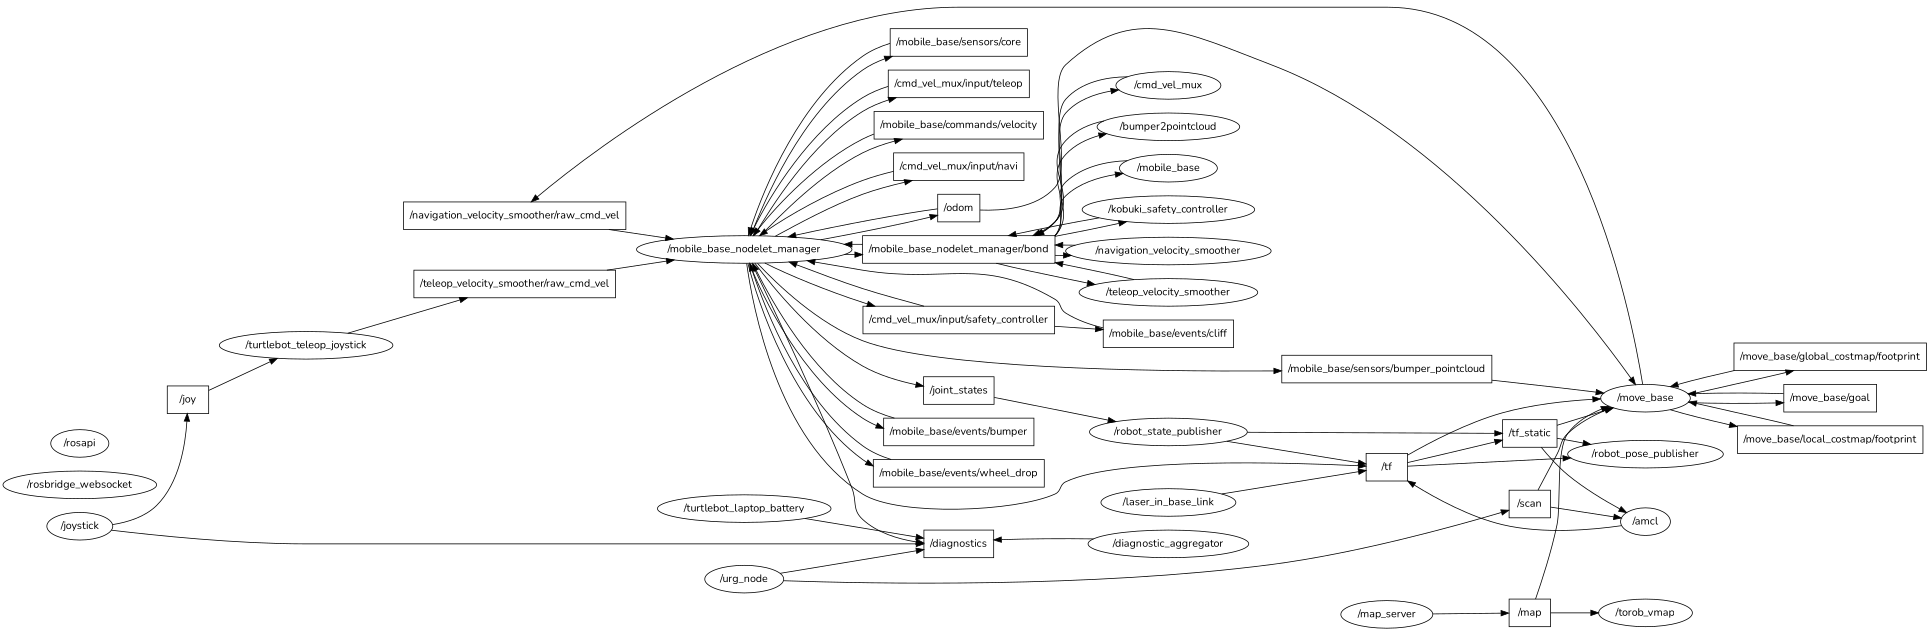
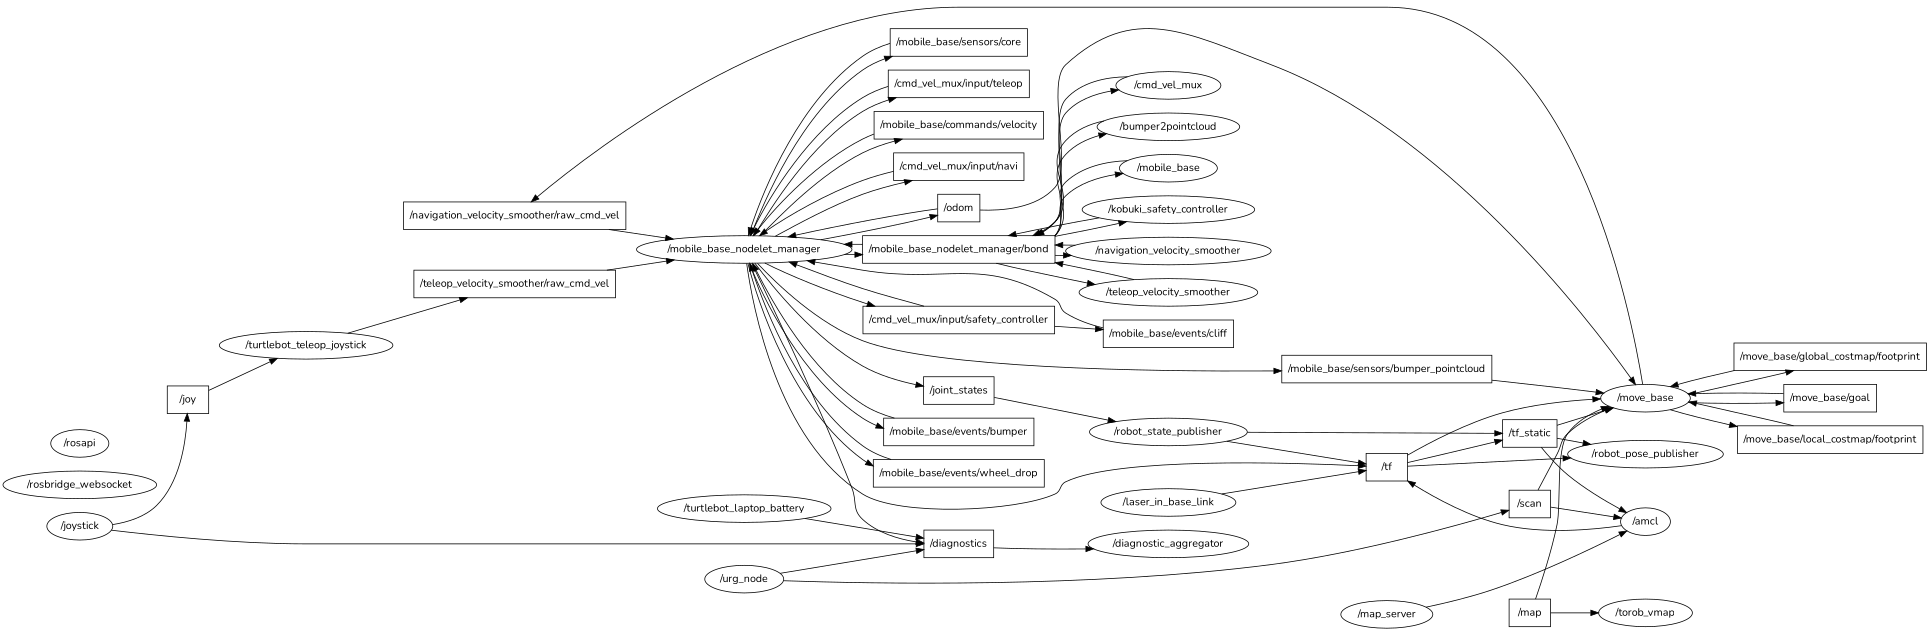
(1048, 539) -> (1040, 549)
(1467, 614) -> (1525, 577)
